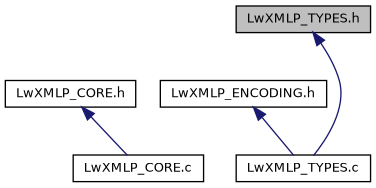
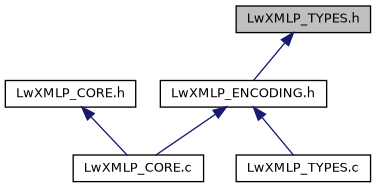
(340, 100) -> (269, 62)
none -> (185, 135)
